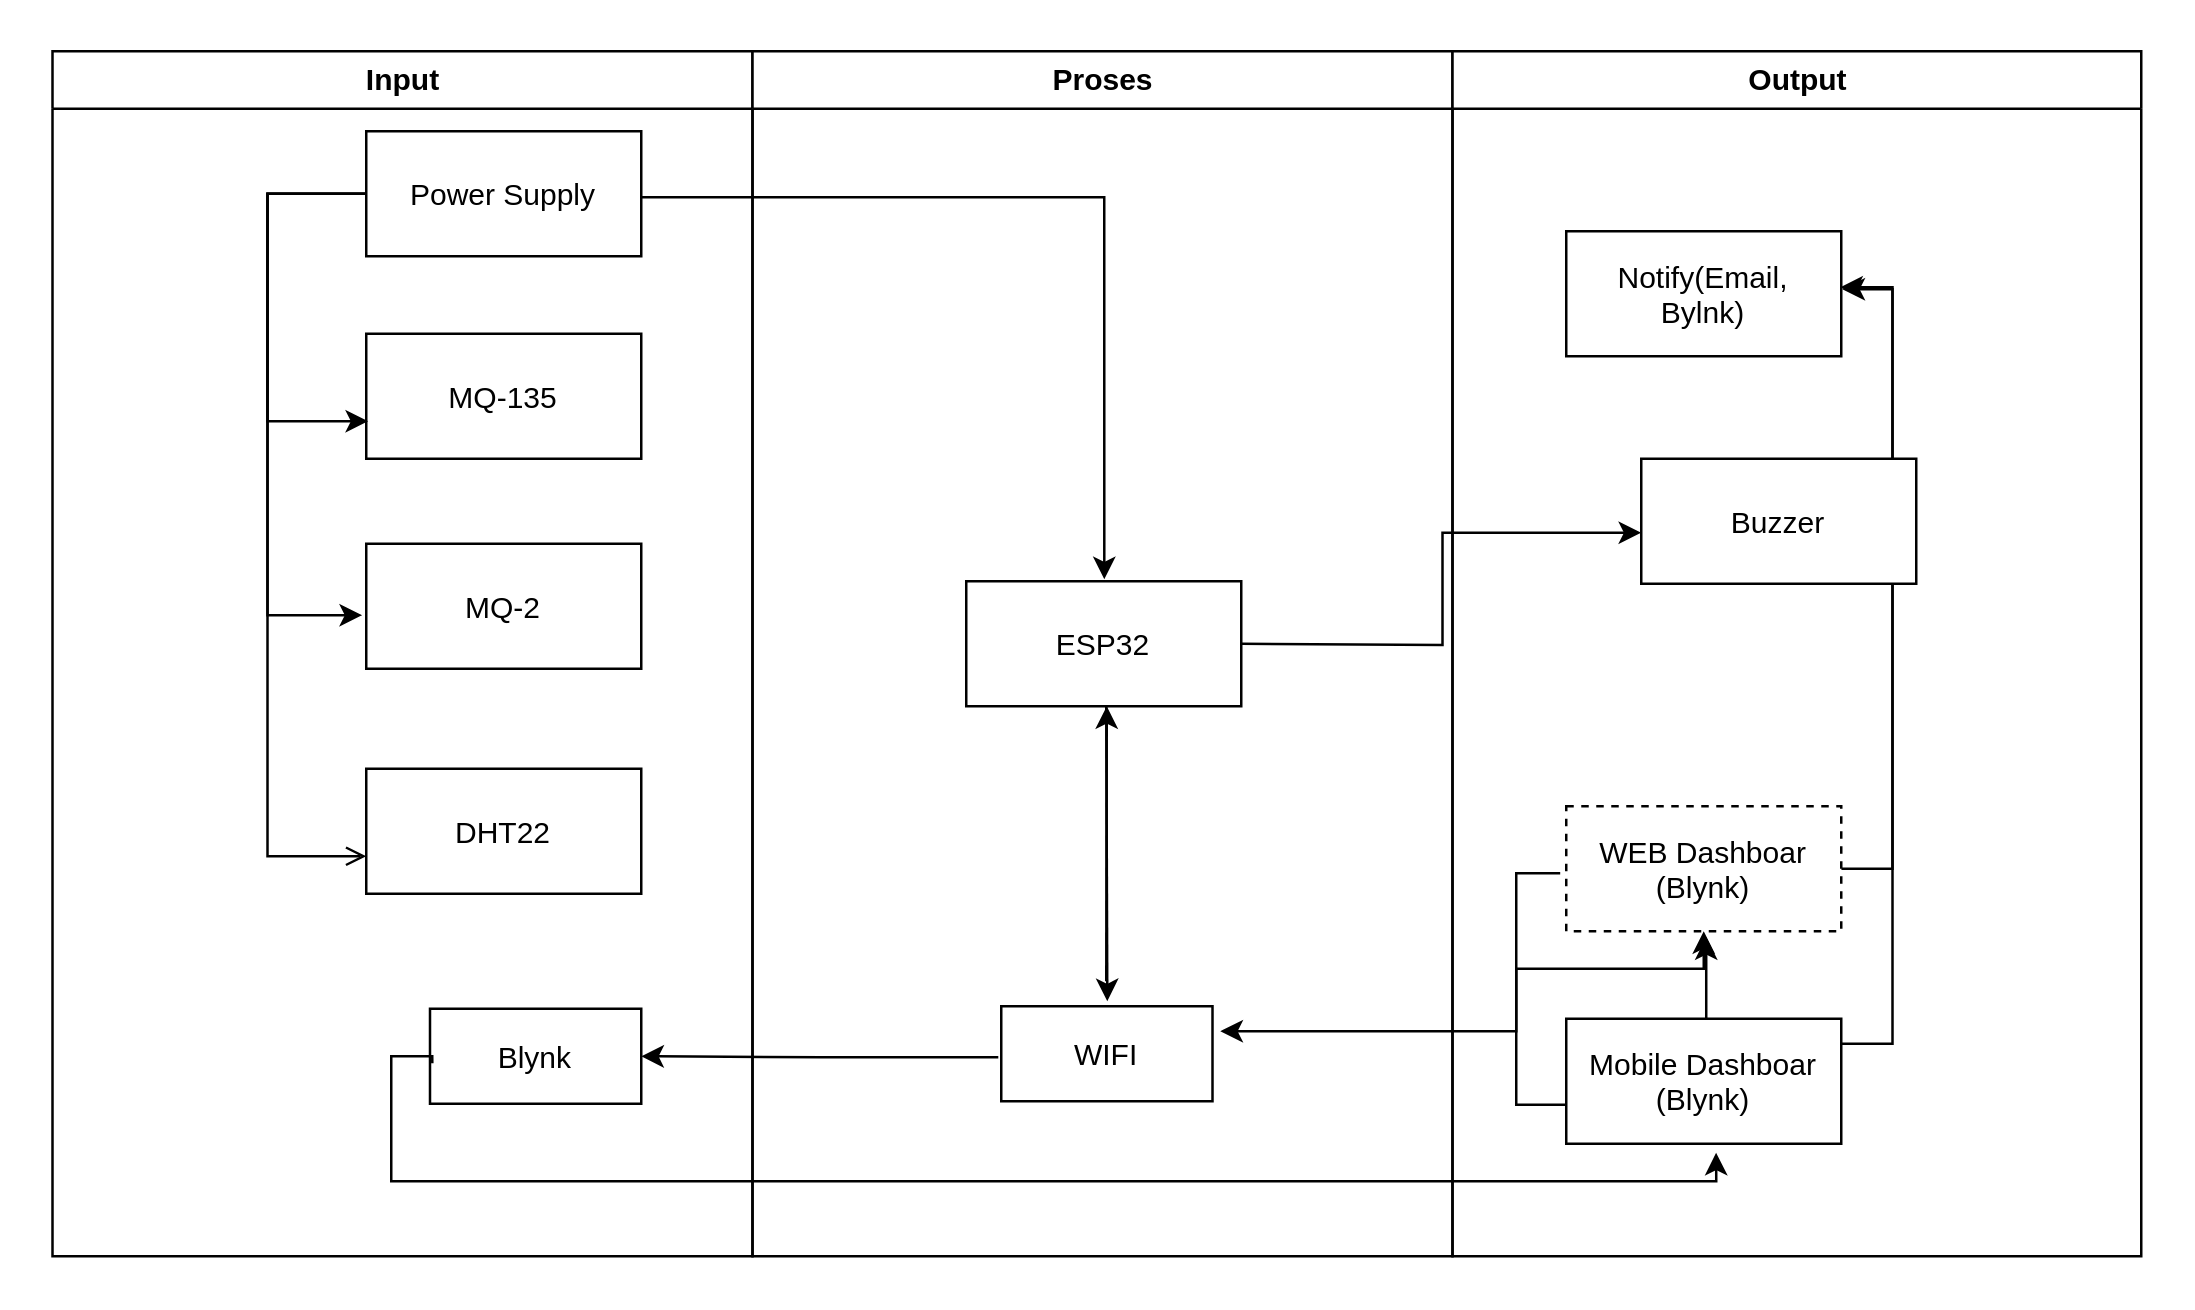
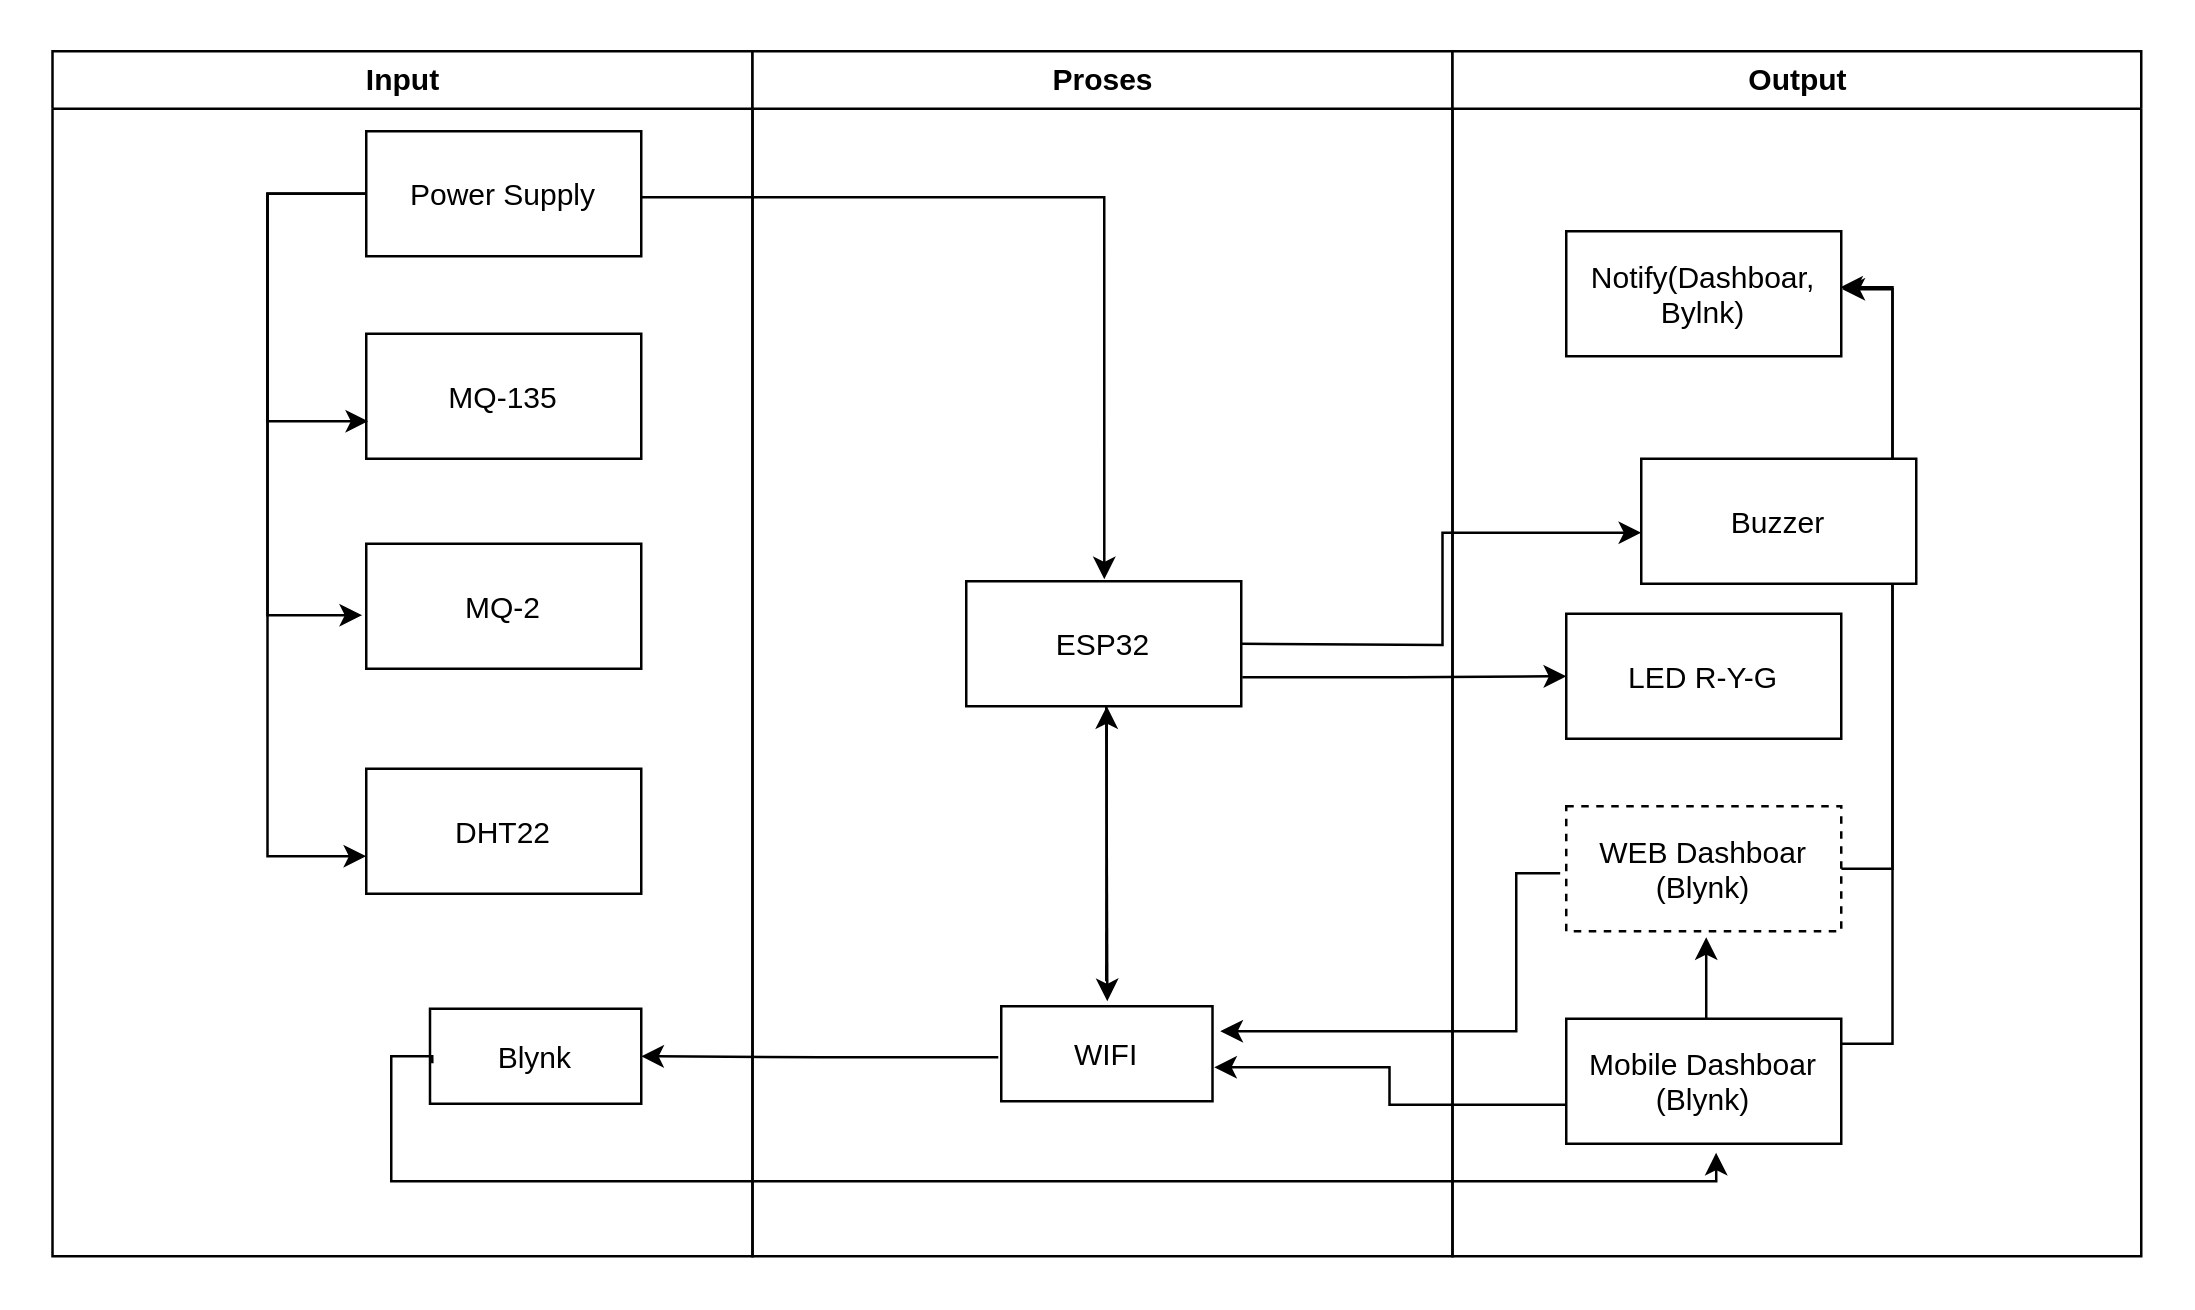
(1703, 278) -> (1703, 278)
none -> (1704, 676)
none -> (1345, 677)
(352, 856) -> (348, 856)
(1611, 969) -> (1357, 1067)
